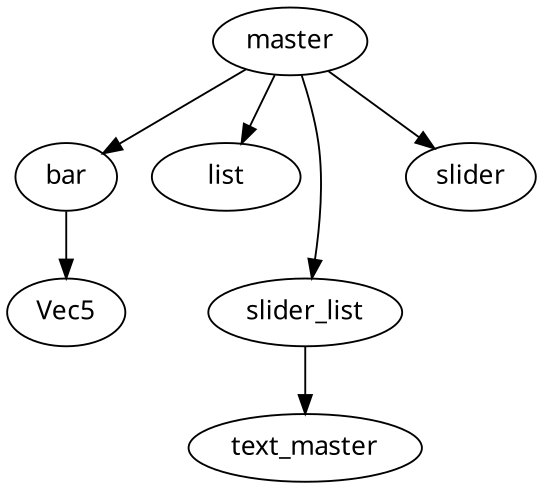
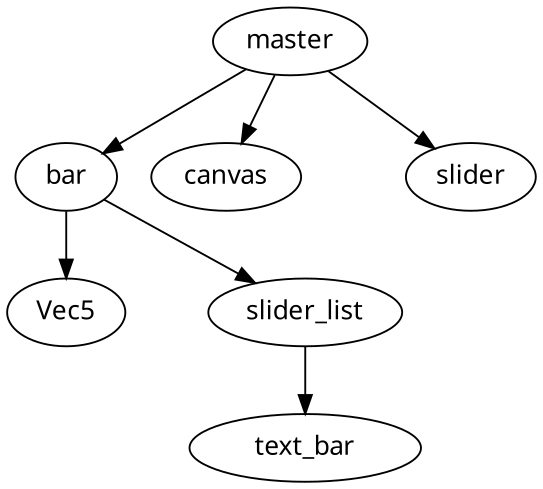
(320, 166) -> (171, 237)
(226, 177) -> (226, 177)
(305, 448) -> (305, 448)
